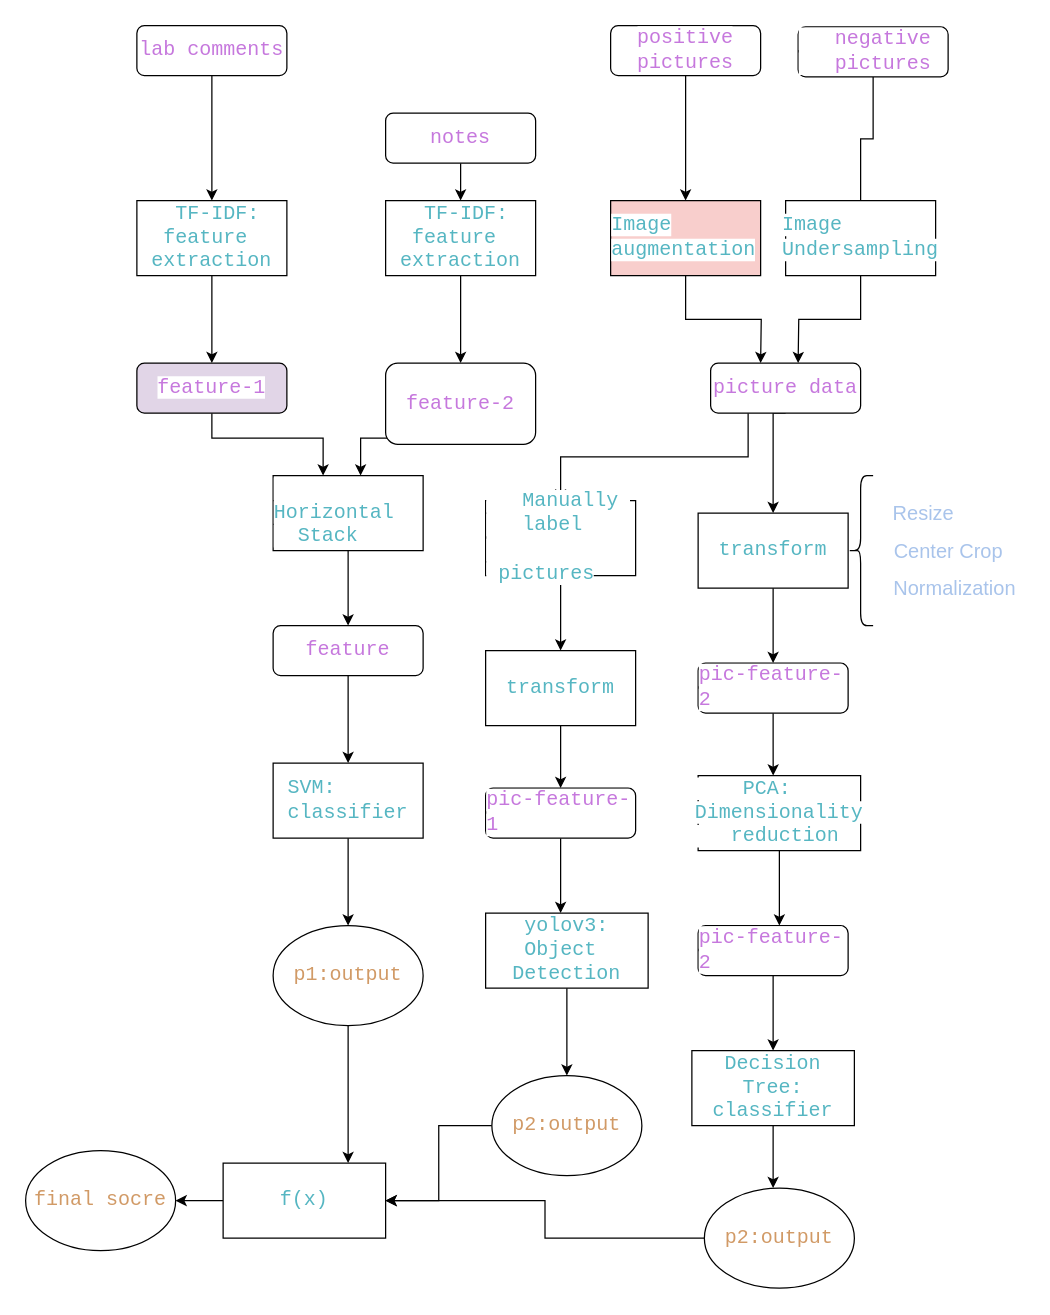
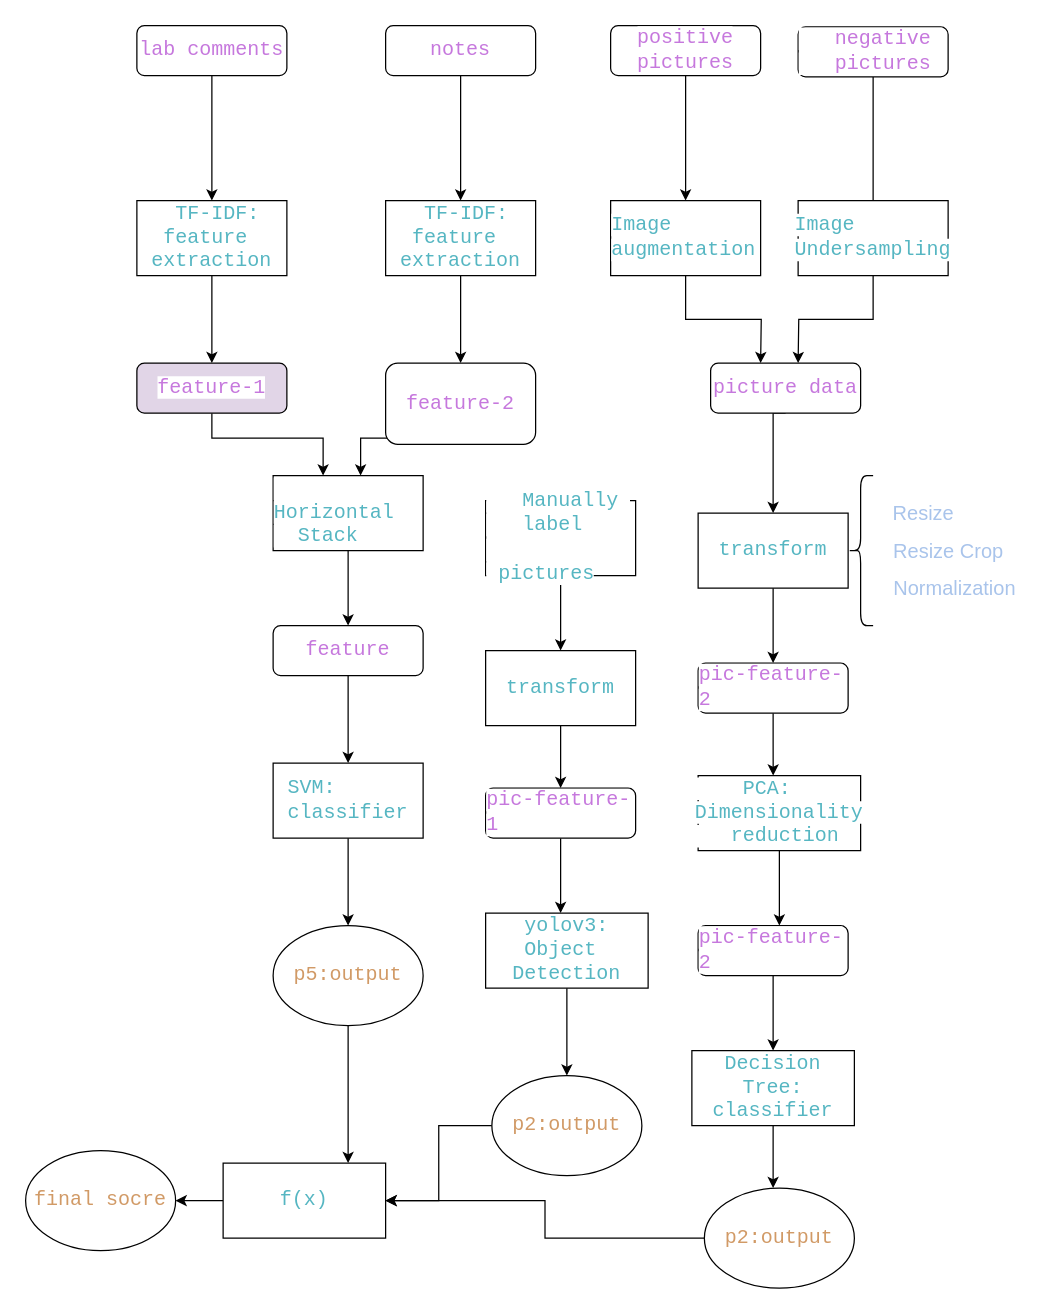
(461, 138) -> (461, 51)
(686, 238) -> (686, 238)
(861, 238) -> (873, 238)
(660, 457) -> none
(949, 551) -> (949, 551)
(348, 976) -> (348, 976)
